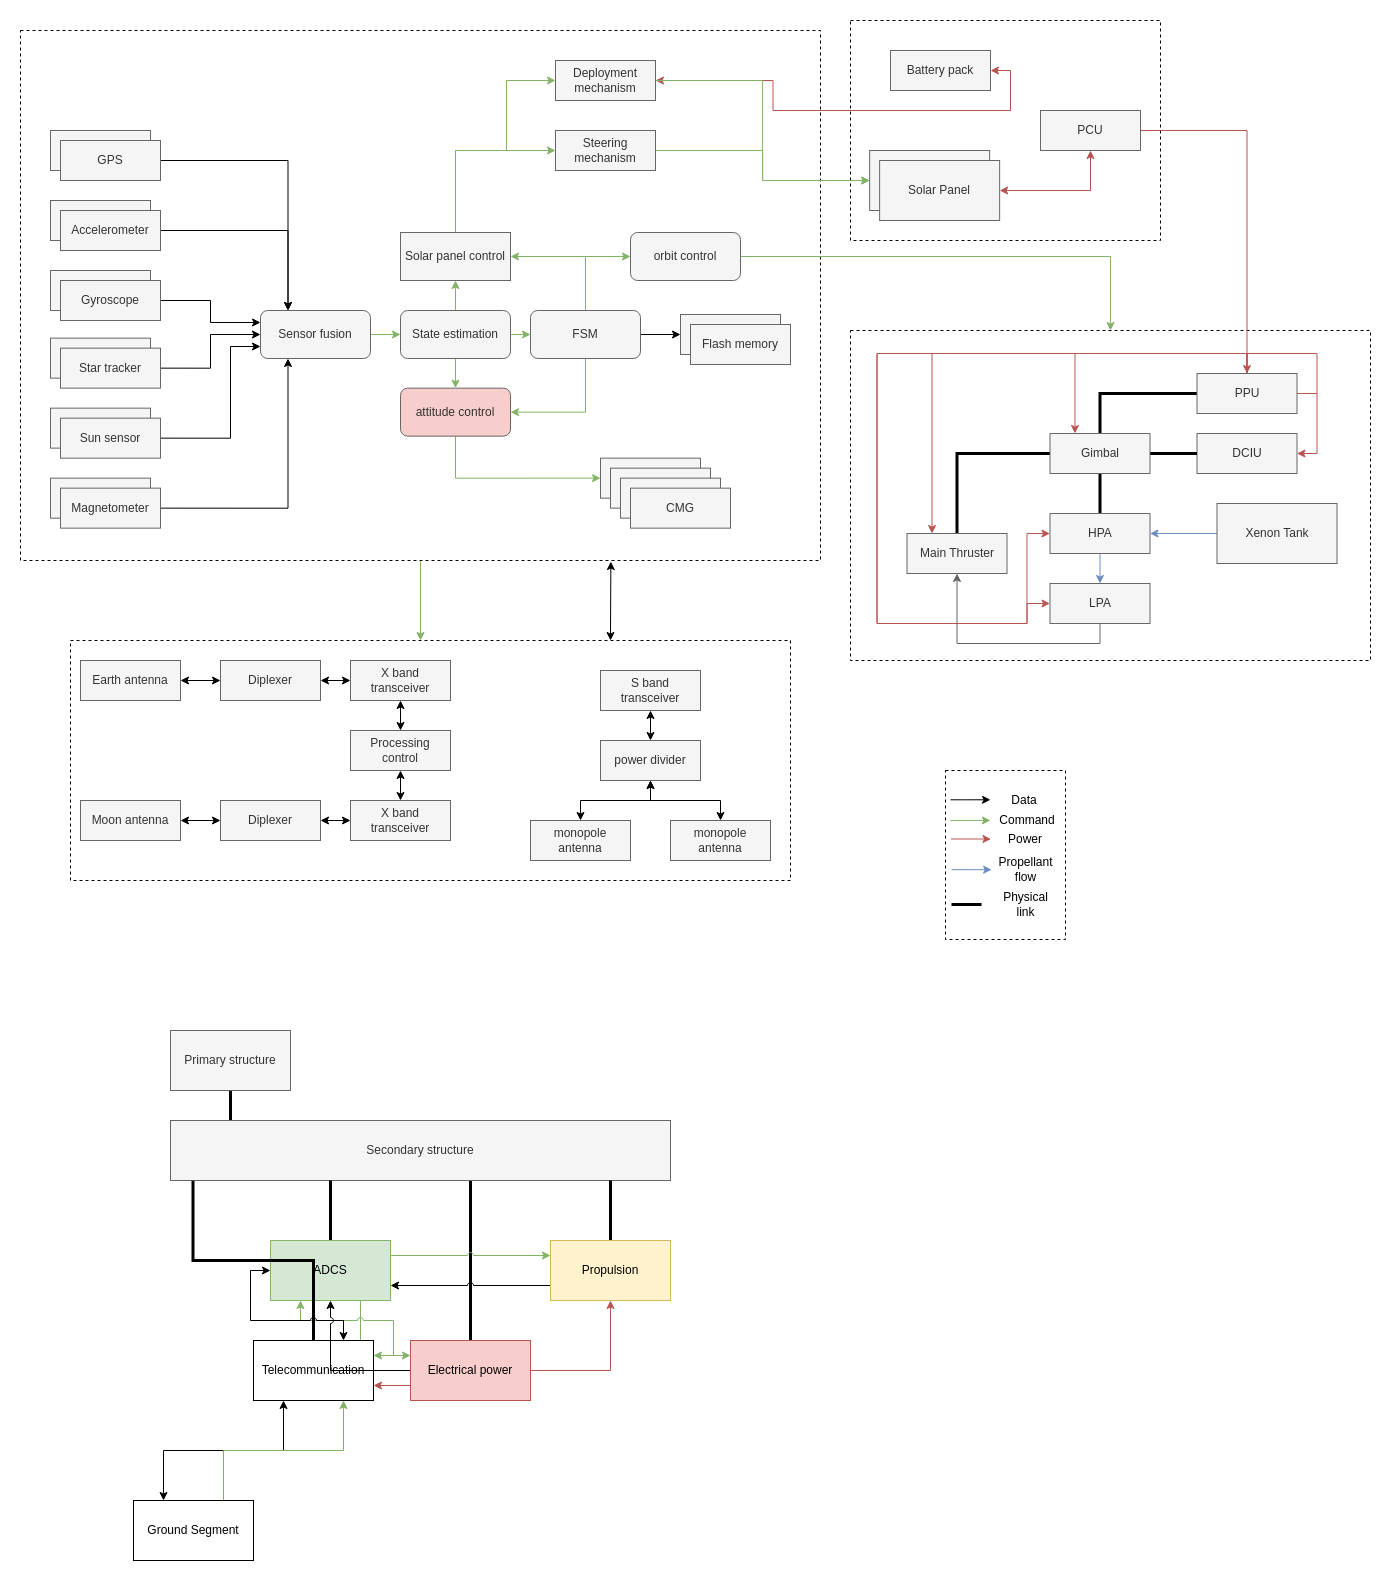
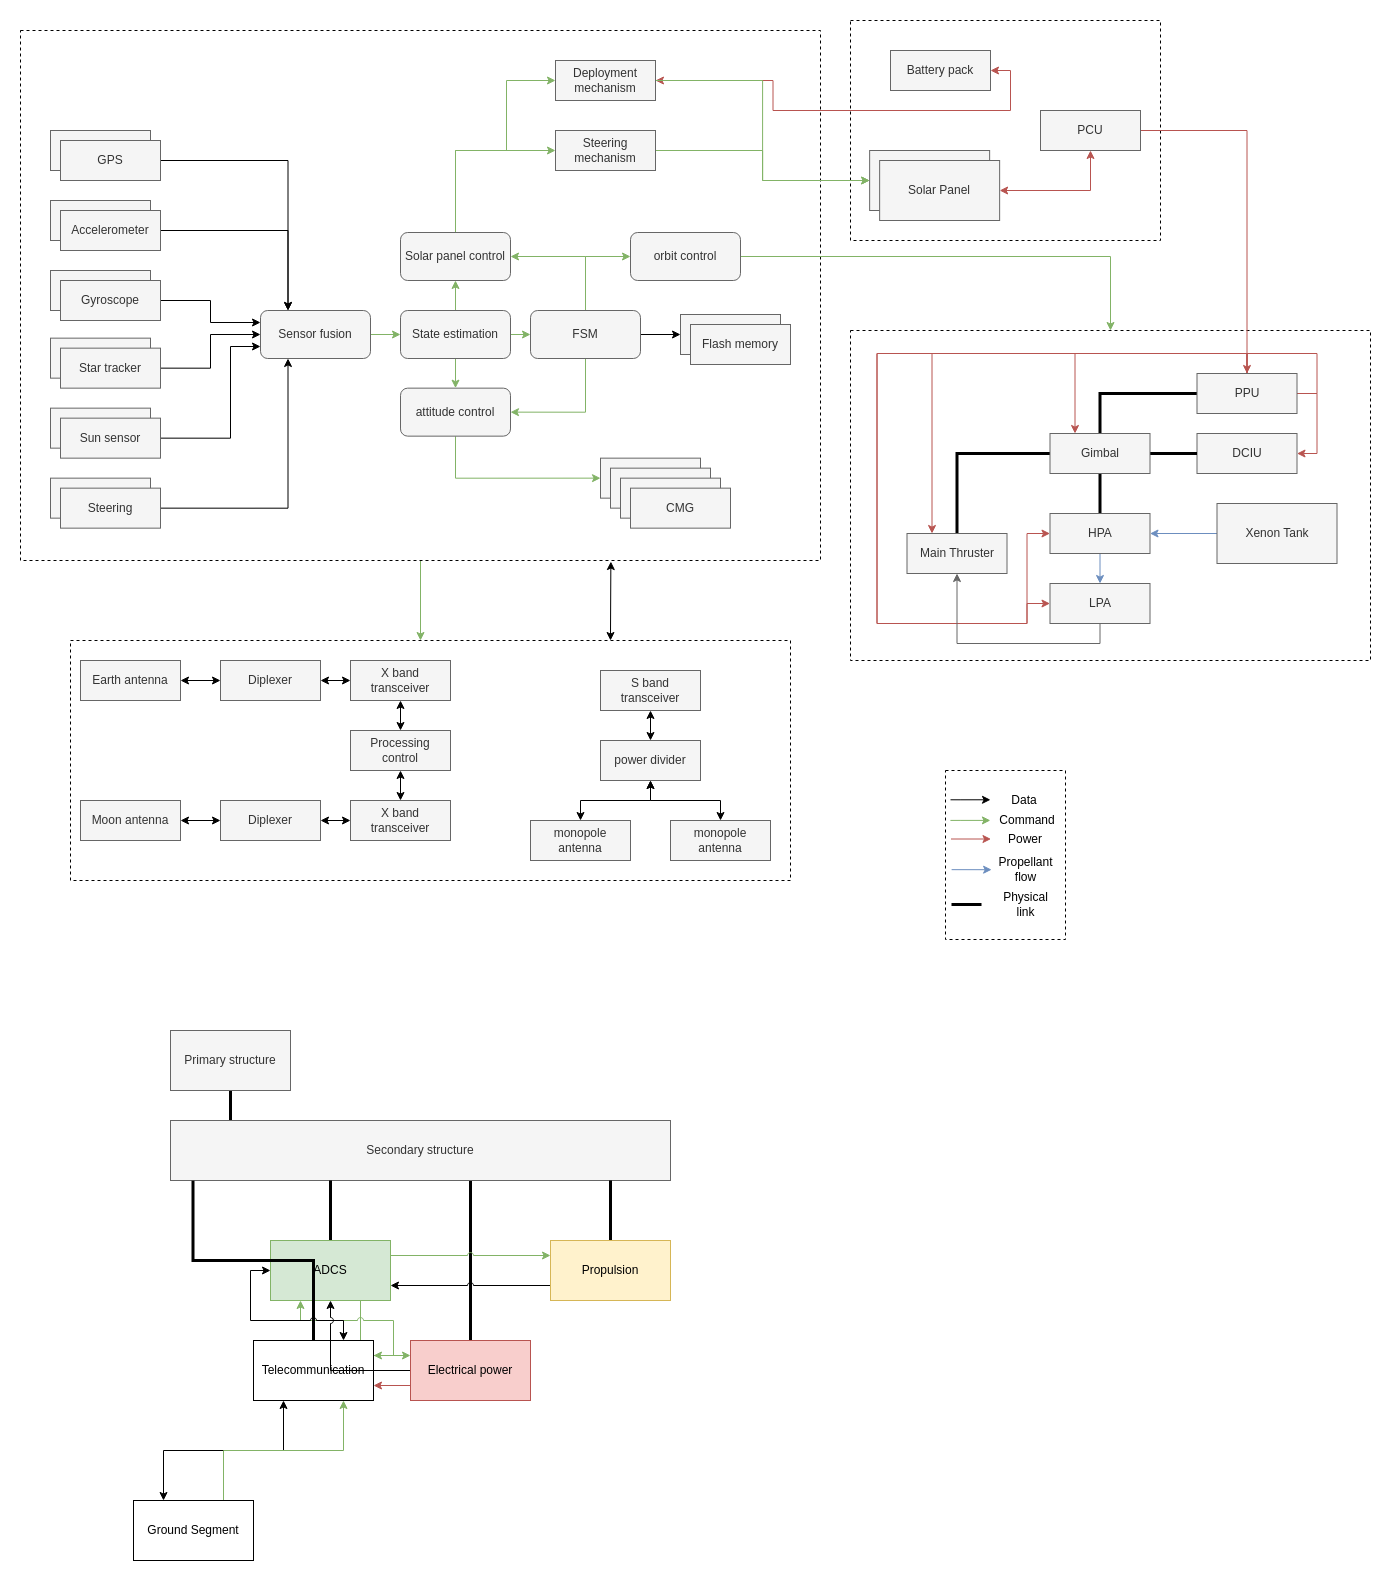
(456, 257) -> (456, 257)
(456, 412) -> (456, 412)
(111, 509) -> (111, 509)
(602, 1371) -> none
